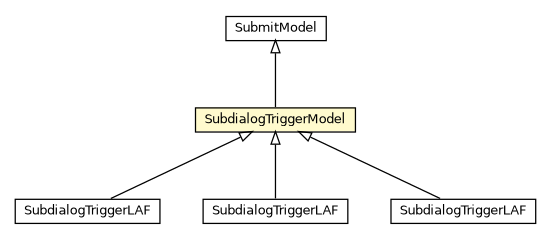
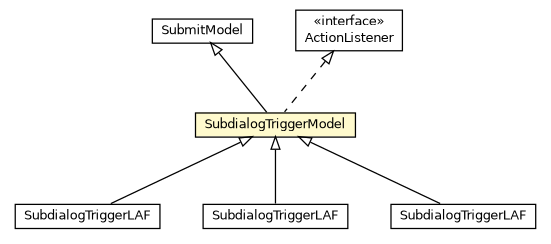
none -> (349, 30)
